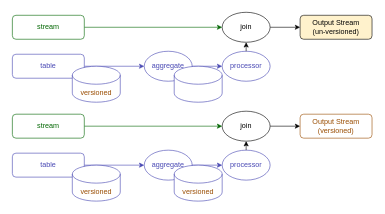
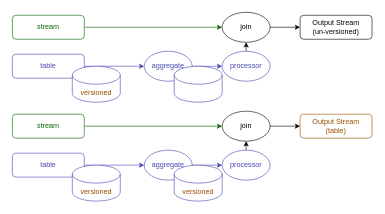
(336, 27) -> (336, 27)
(336, 126) -> (336, 126)
